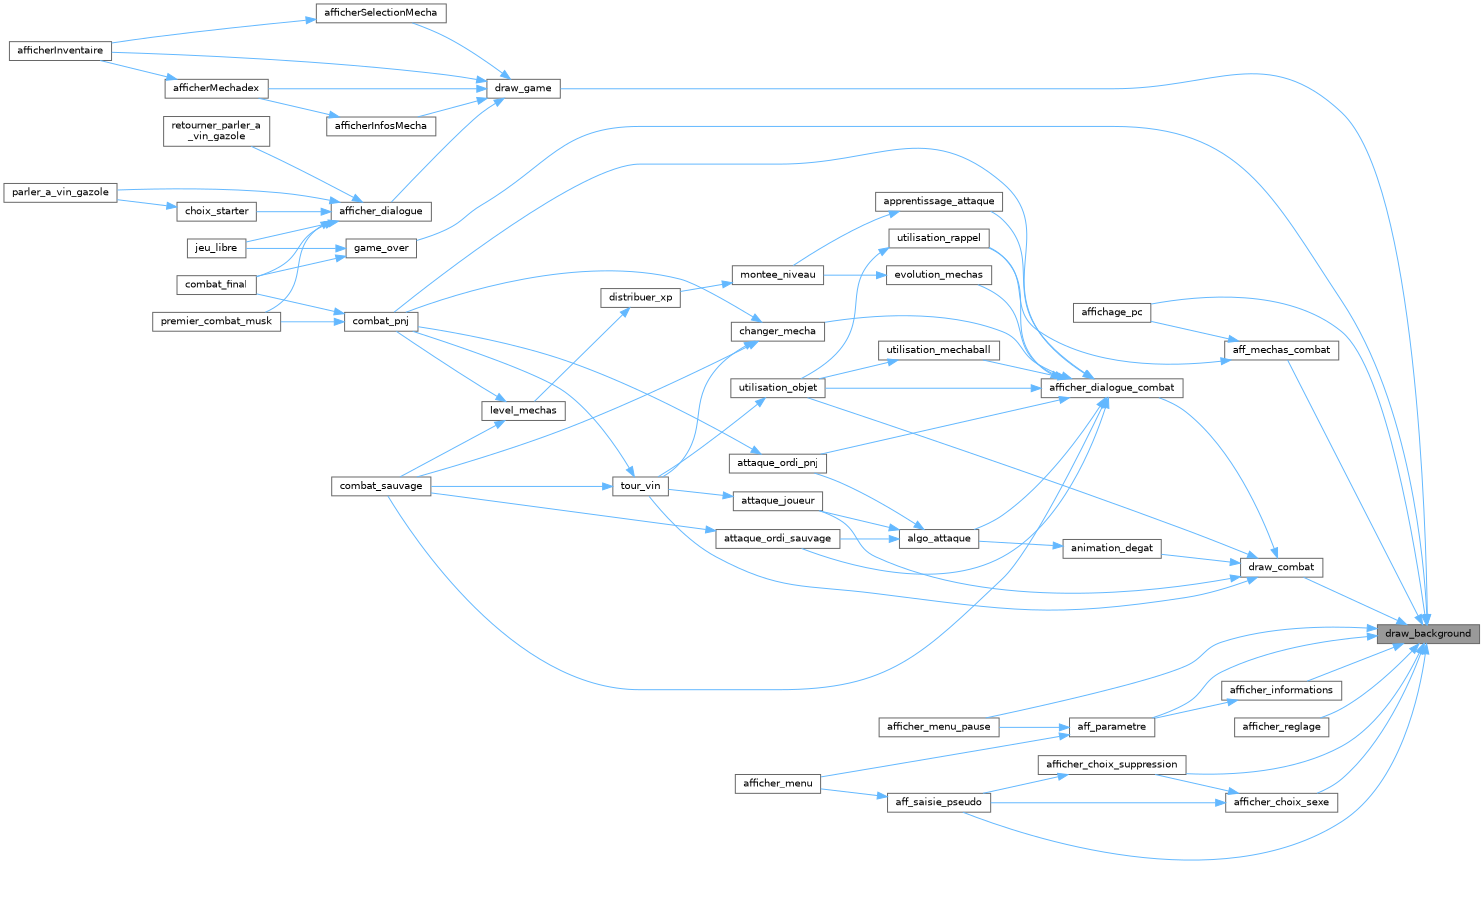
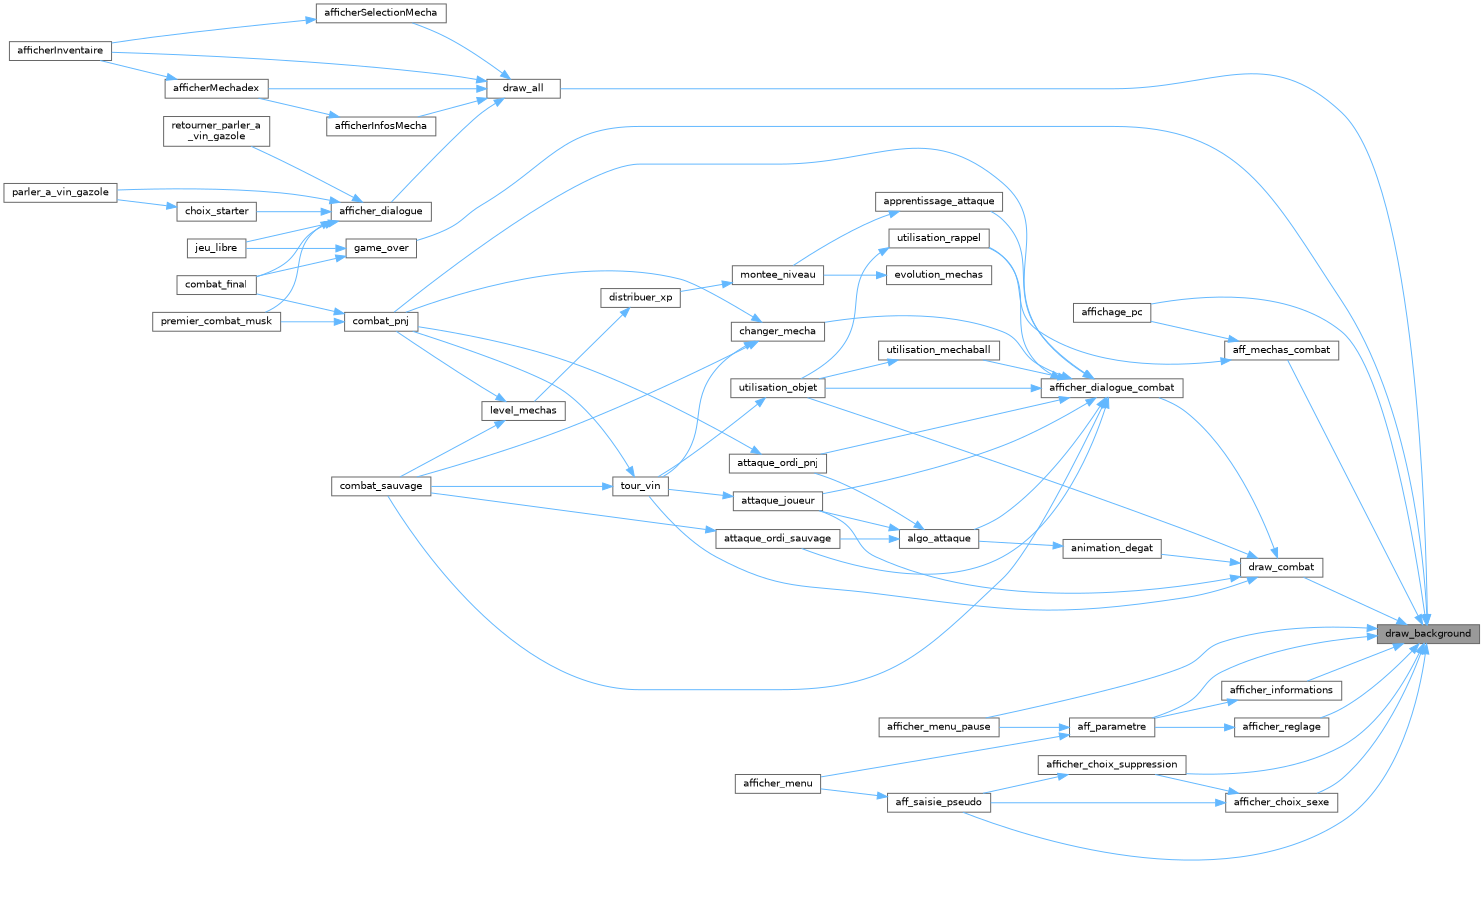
(524, 89) -> (524, 89)
(1014, 313) -> (959, 461)
none -> (1190, 727)
